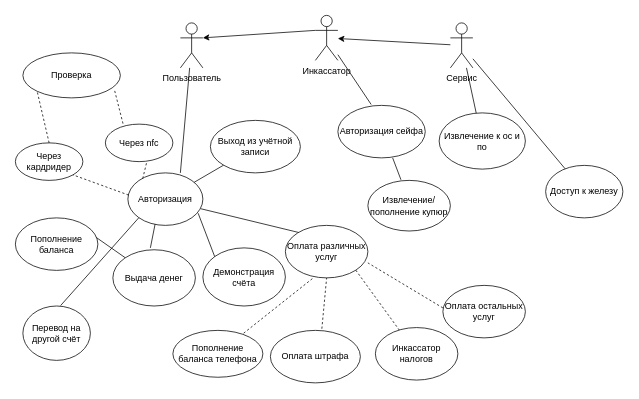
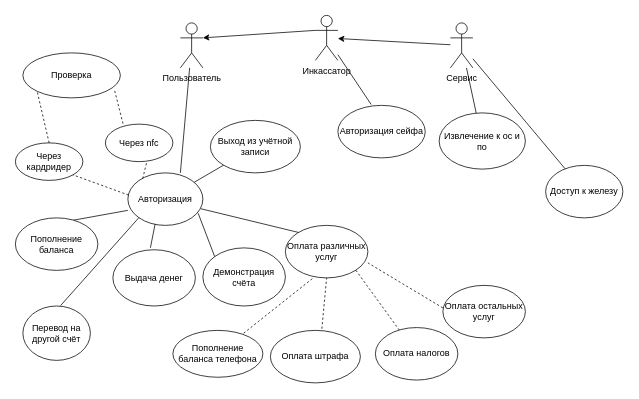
(397, 169) -> none
(409, 206) -> none
(109, 246) -> (100, 215)
(417, 354) -> (417, 354)
